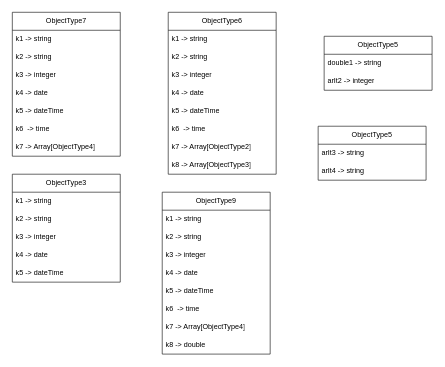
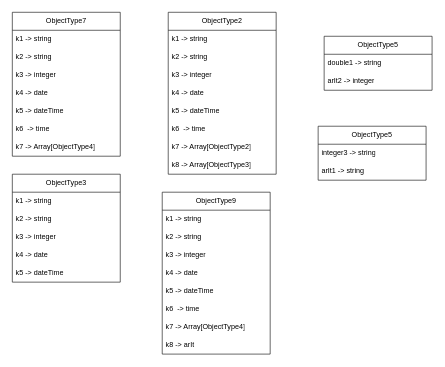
(222, 21) -> (222, 21)
(349, 153) -> (354, 153)
(349, 171) -> (349, 171)
(187, 345) -> (184, 345)
